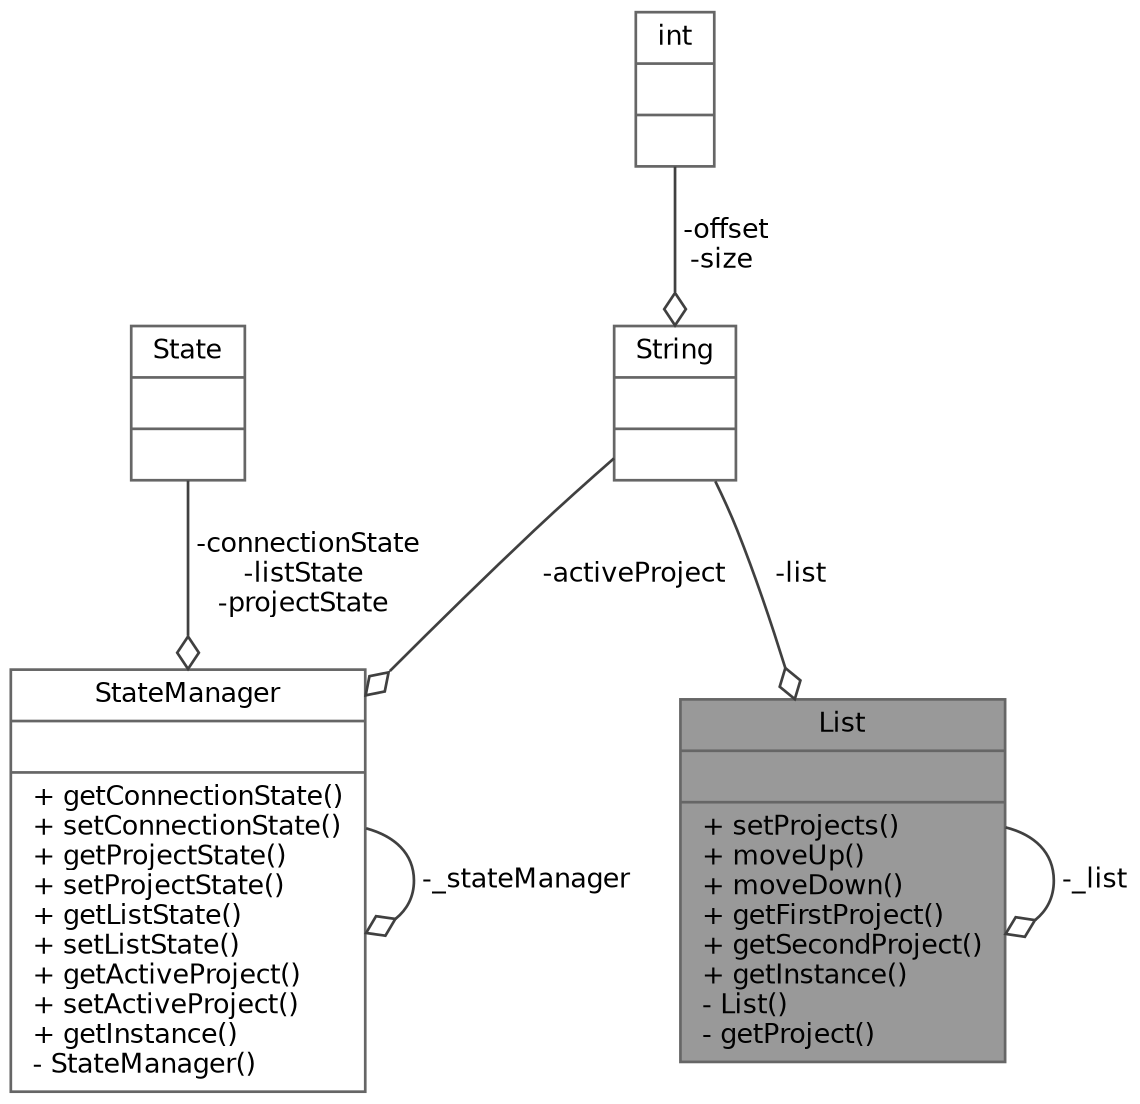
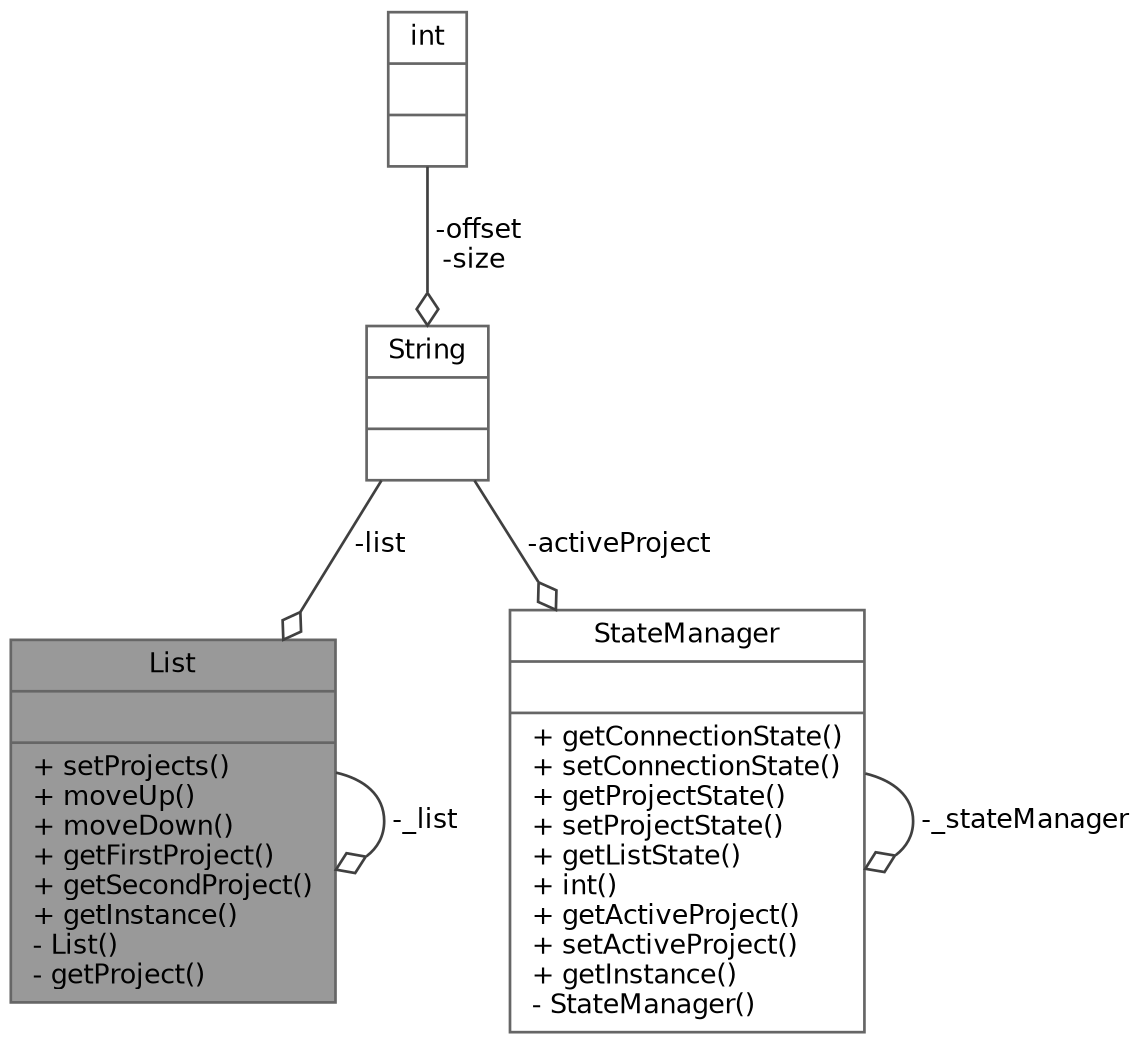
(188, 403) -> none
(137, 946) -> (575, 886)
